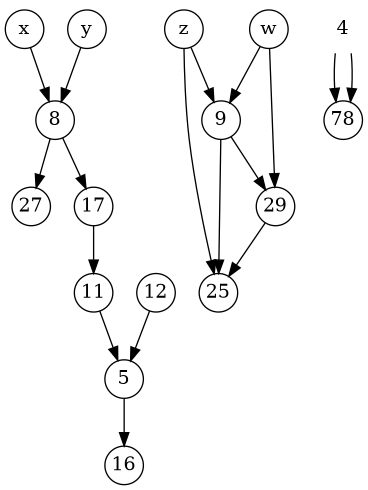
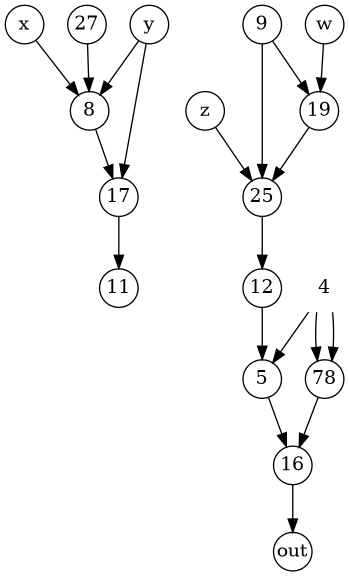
(200, 68) -> none
(248, 69) -> none
none -> (135, 104)
(45, 157) -> (88, 61)
(276, 206) -> (319, 111)
none -> (262, 236)
(106, 329) -> (295, 332)
none -> (311, 416)
none -> (293, 552)
